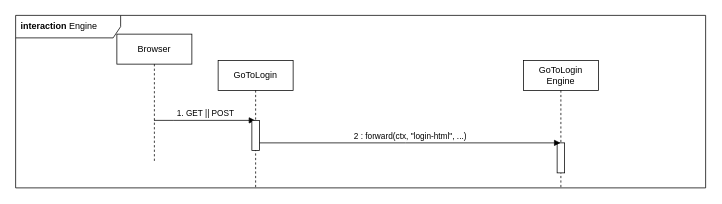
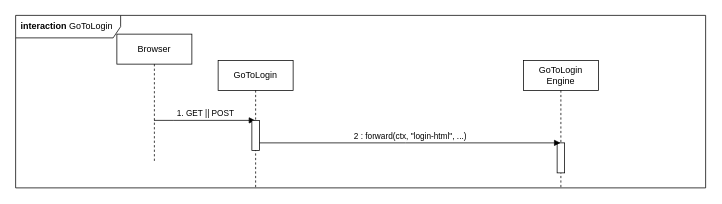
(61, 27) -> (69, 27)
